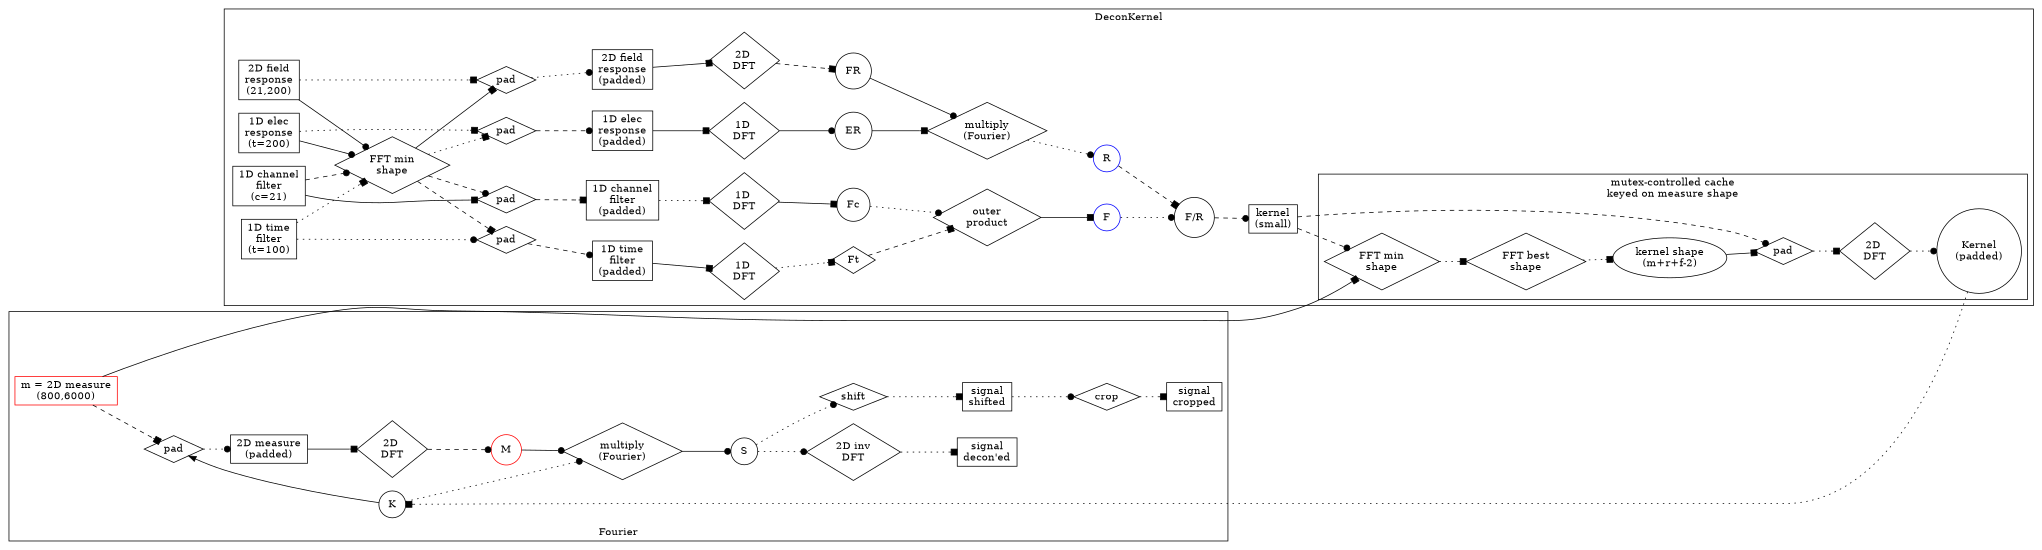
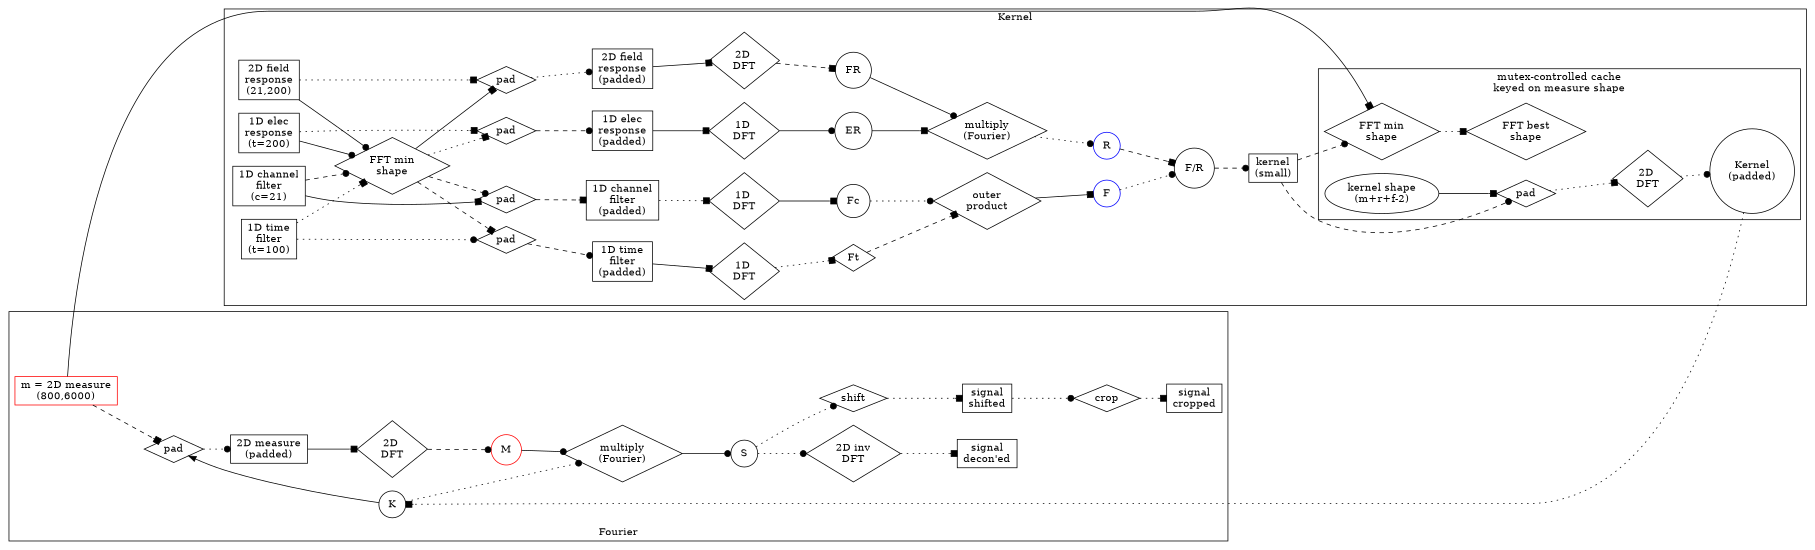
(1129, 18) -> (1015, 18)
(1594, 260) -> none
